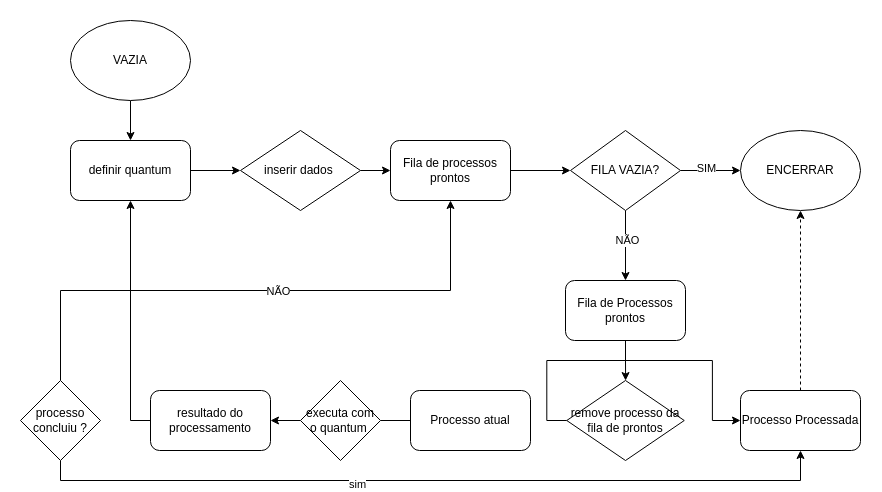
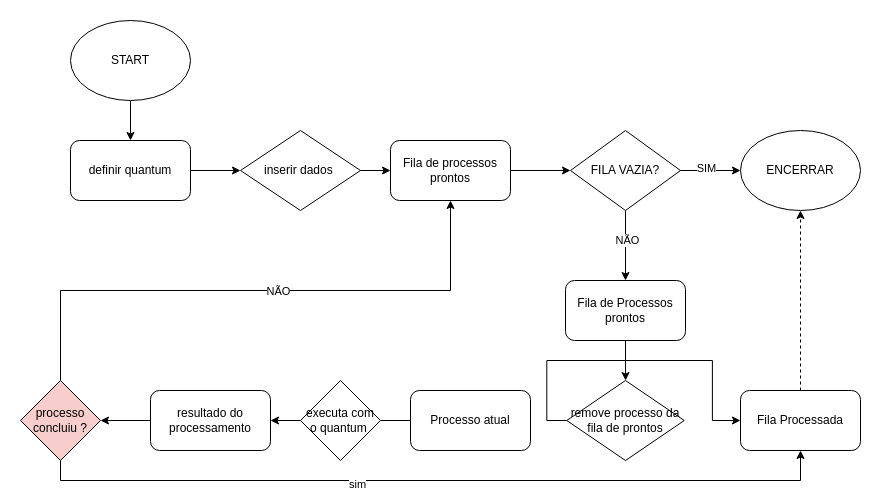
(131, 61) -> (131, 61)
(131, 315) -> (120, 421)
(61, 421) -> (61, 421)
(801, 421) -> (801, 421)
